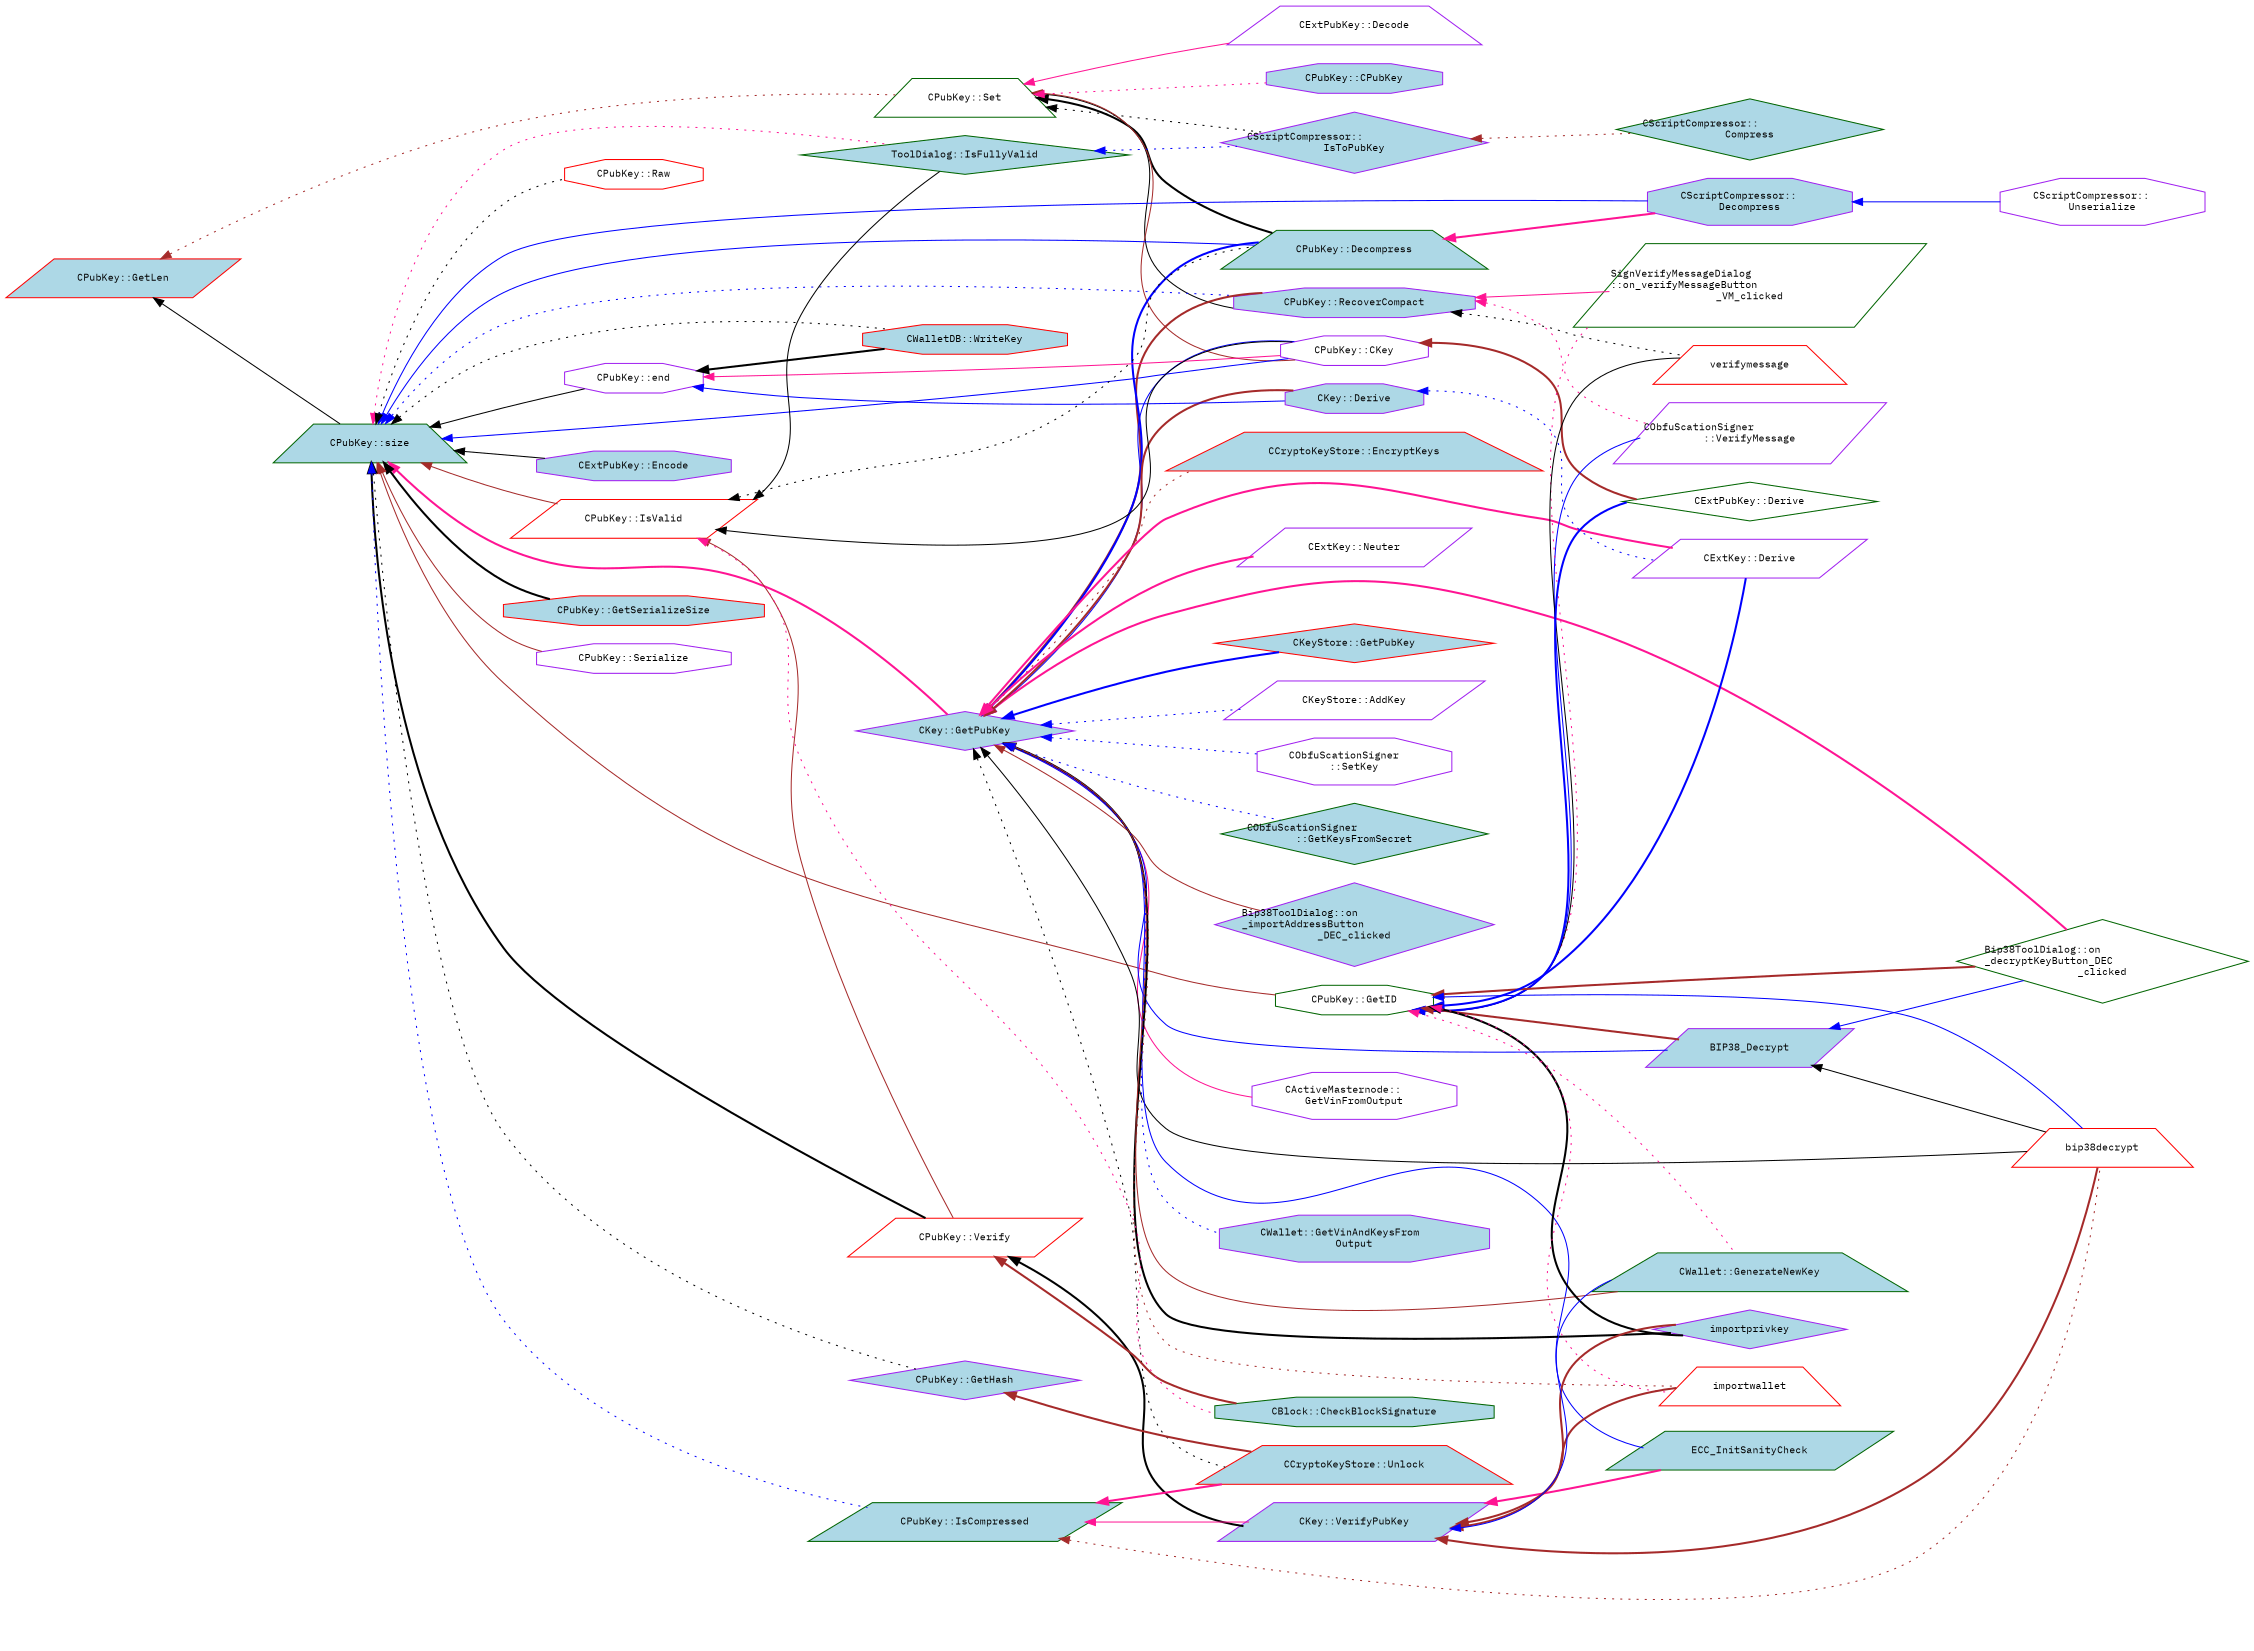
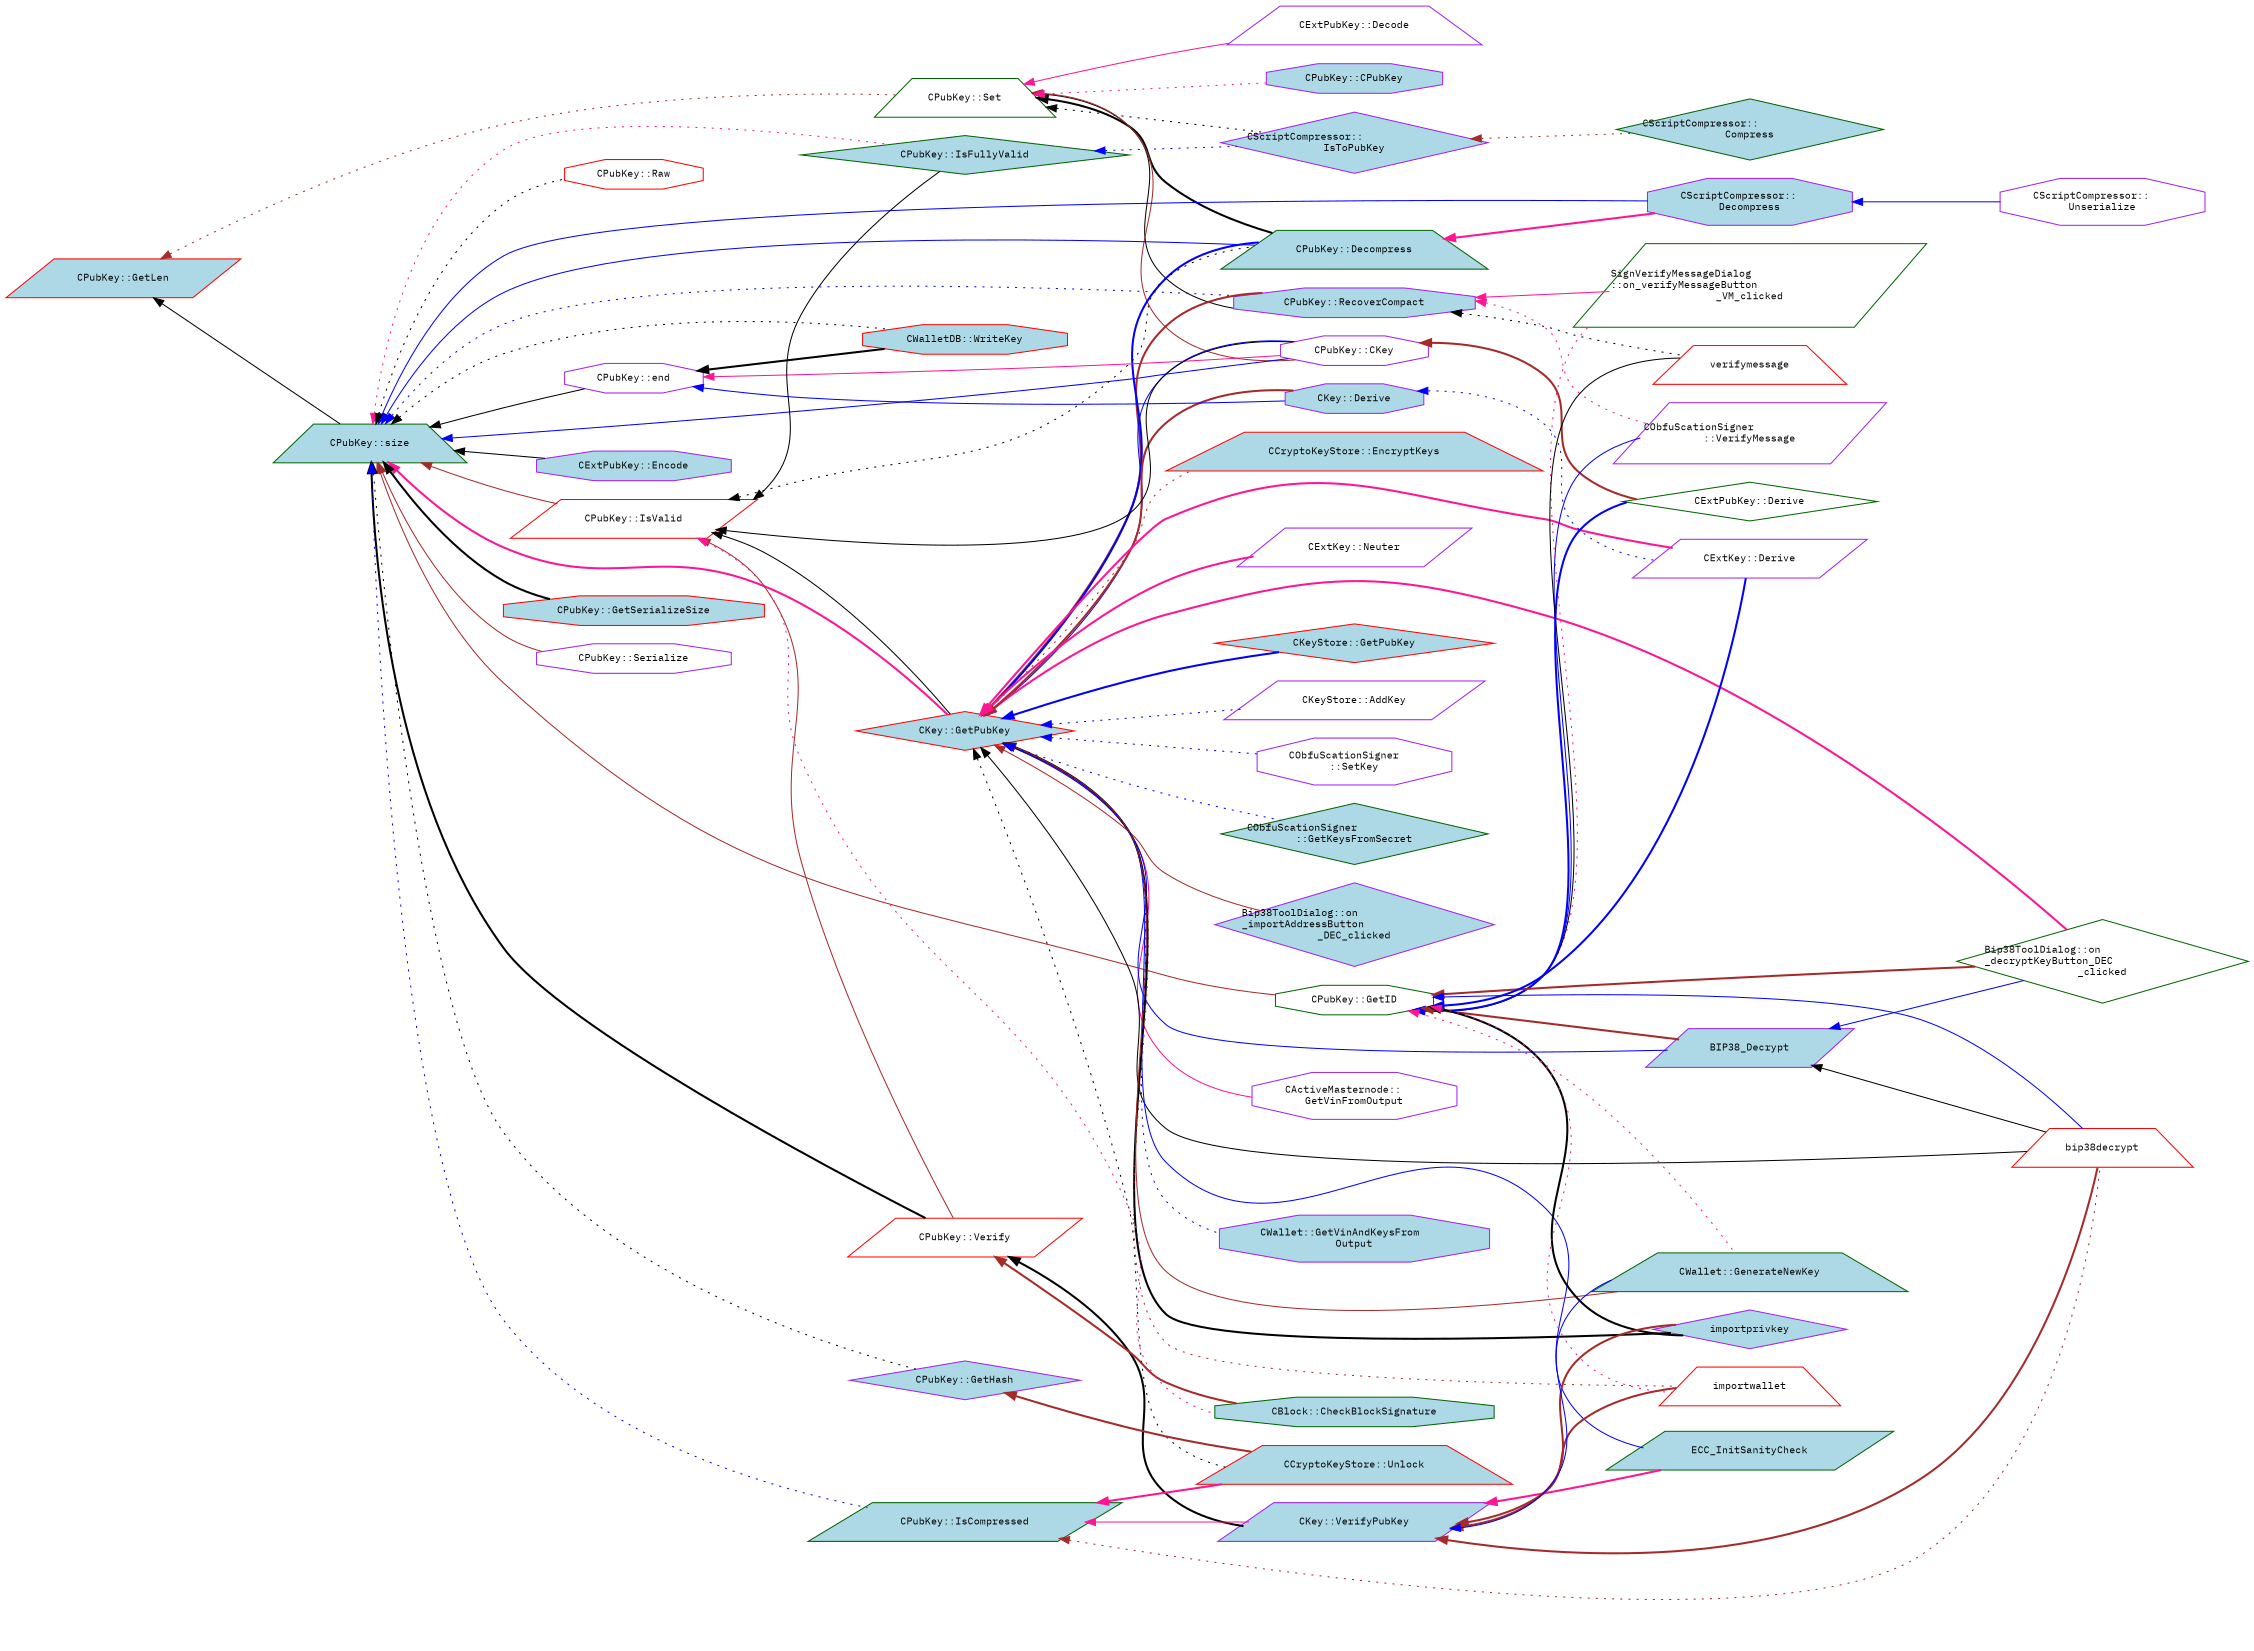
(965, 155) -> (965, 155)
none -> (847, 610)
(965, 731) -> (965, 731)
